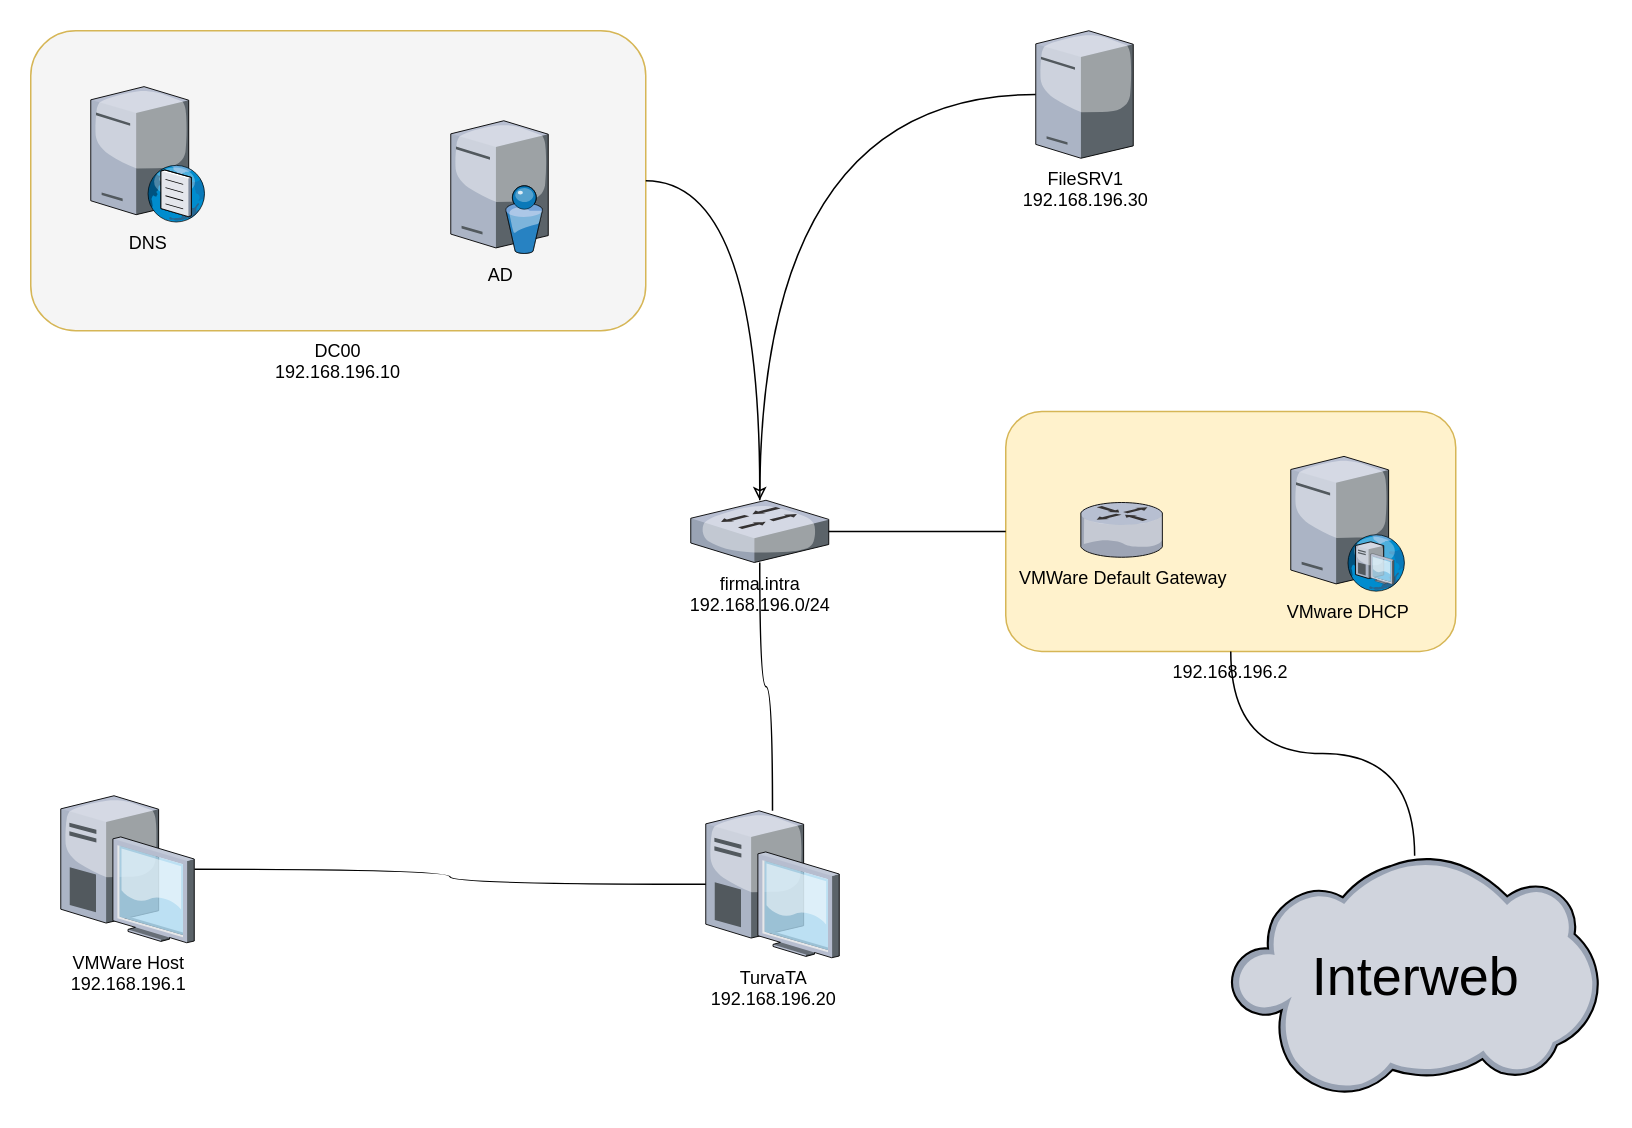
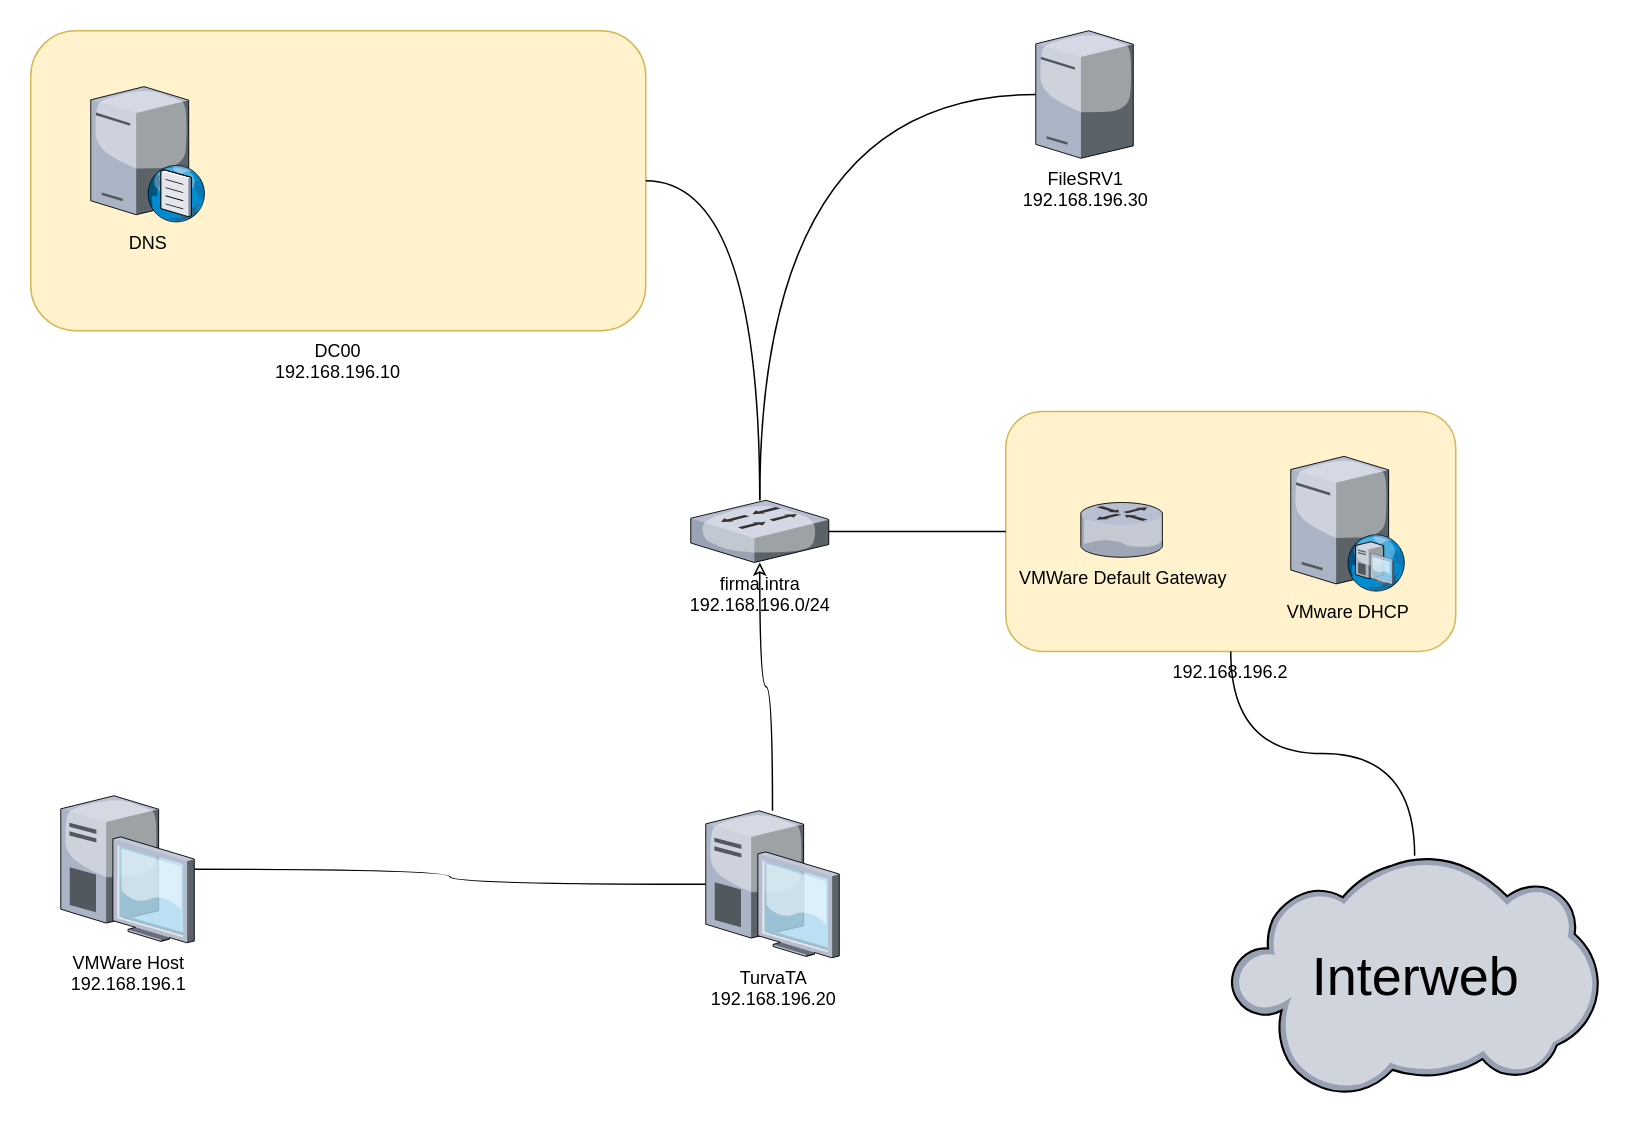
(338, 181) -> (338, 181)
(500, 187) -> none
(743, 299) -> (742, 301)
(760, 570) -> (760, 574)
